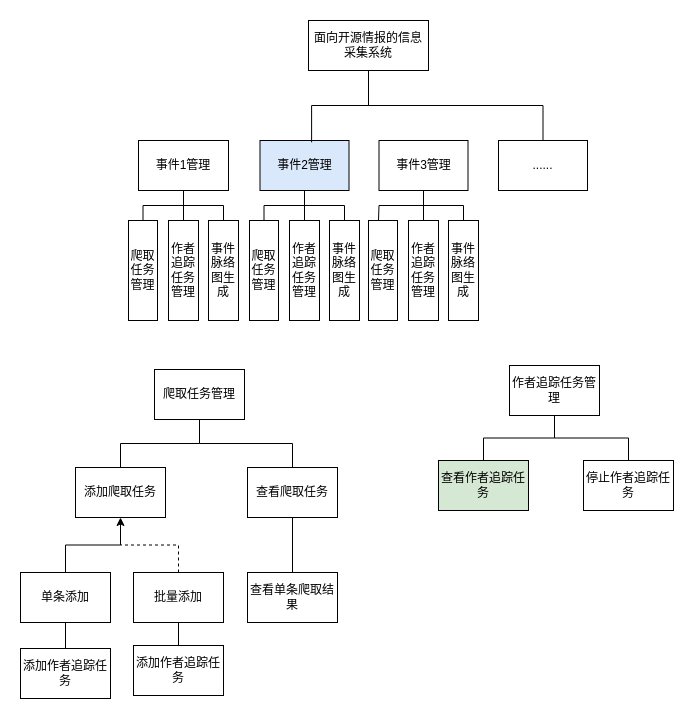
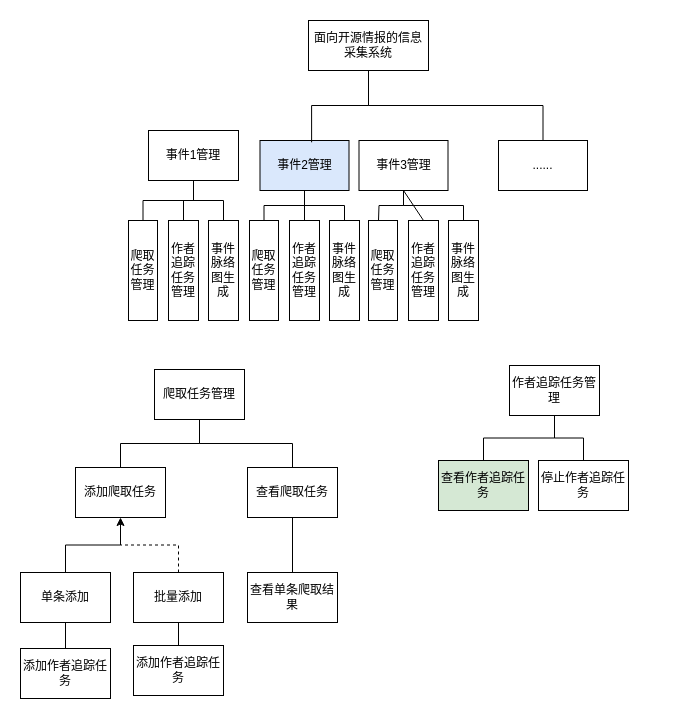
(184, 166) -> (194, 156)
(424, 166) -> (404, 166)
(629, 486) -> (584, 486)
